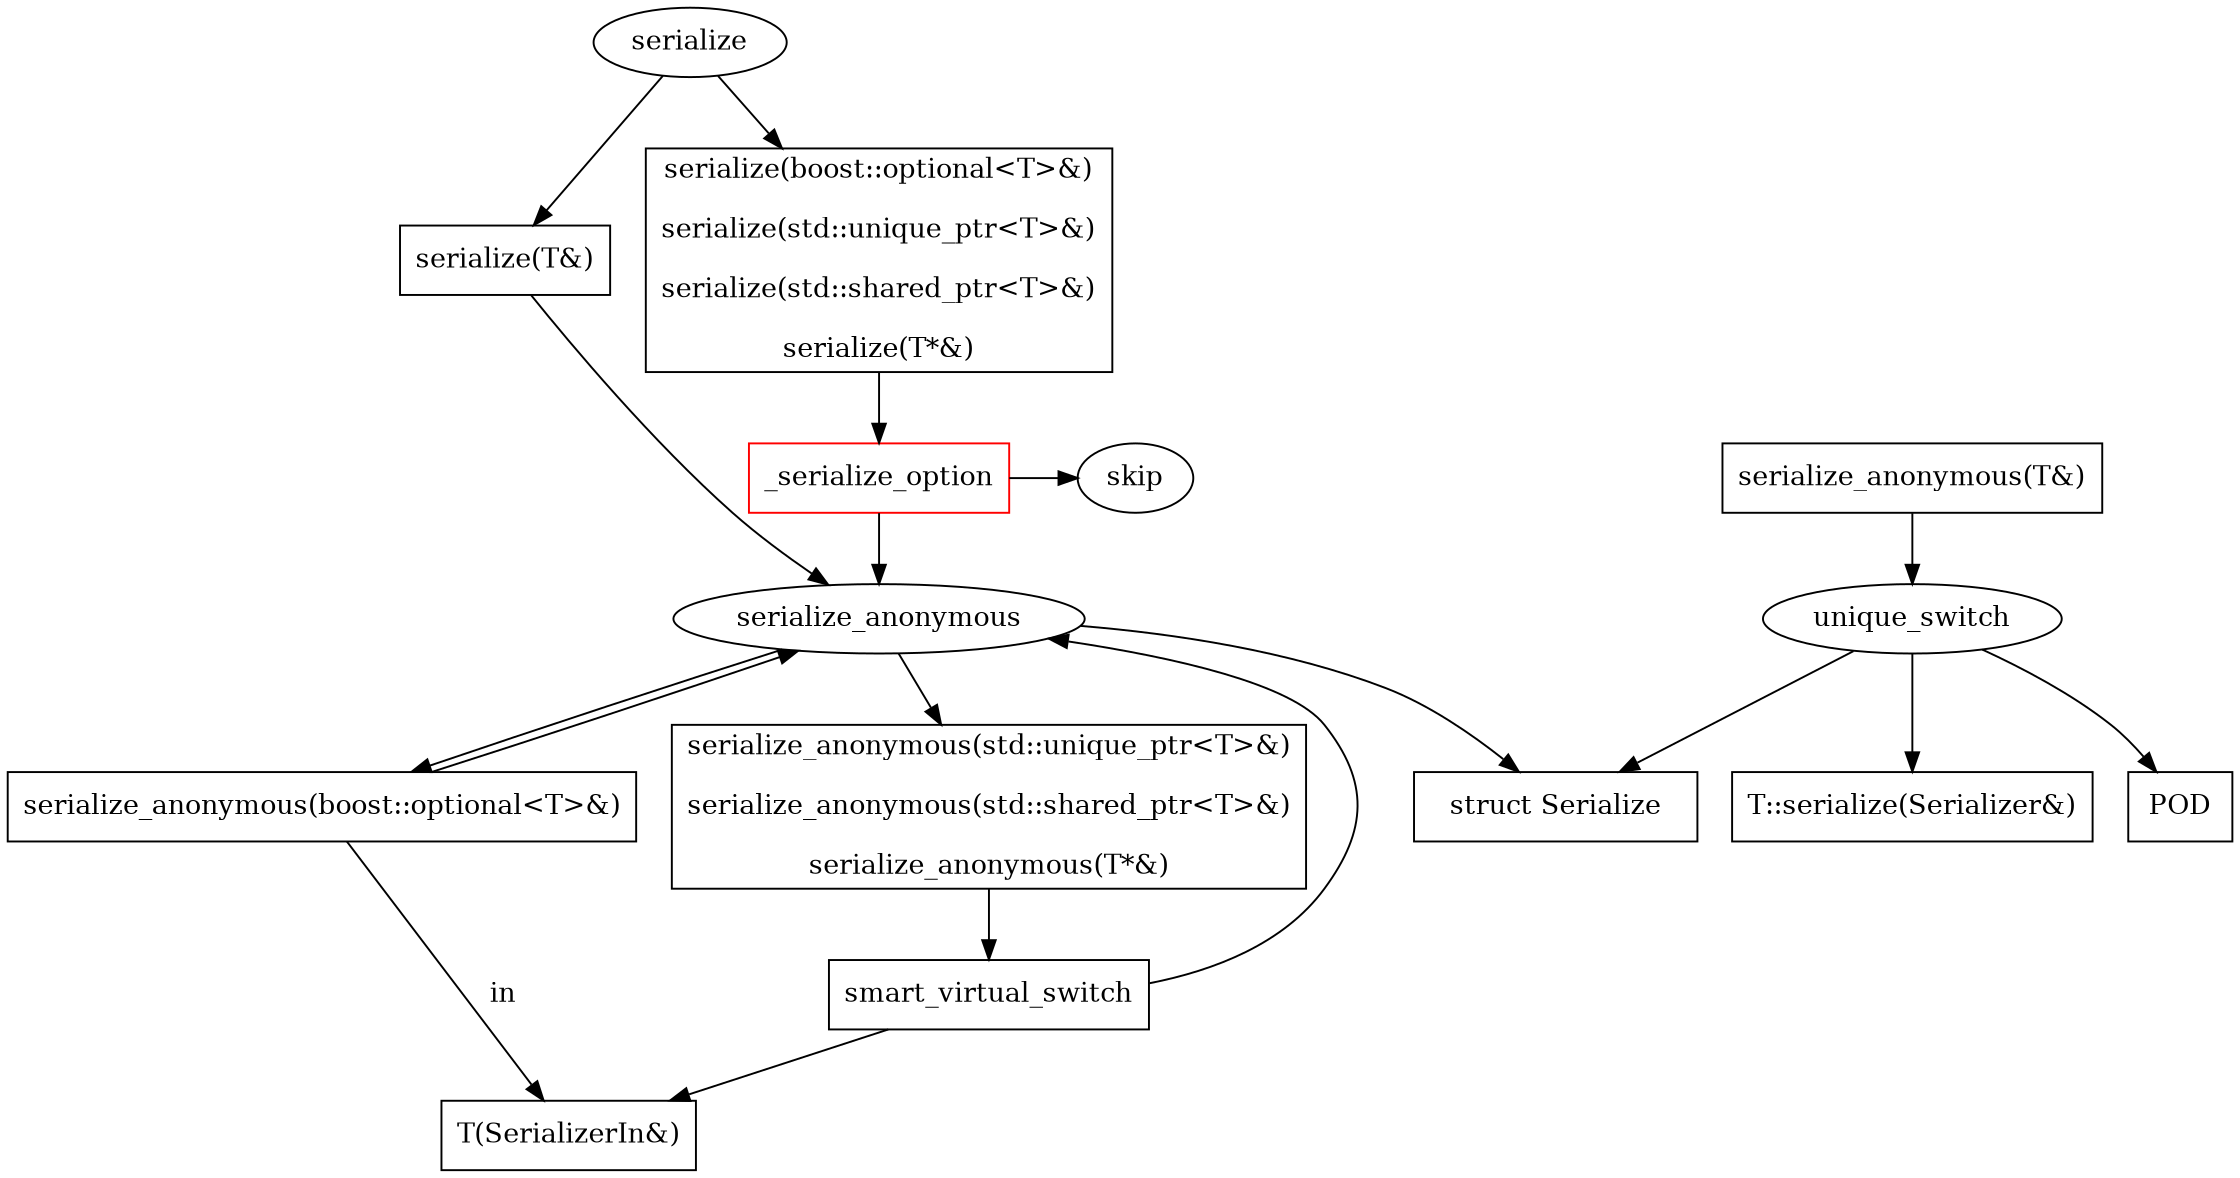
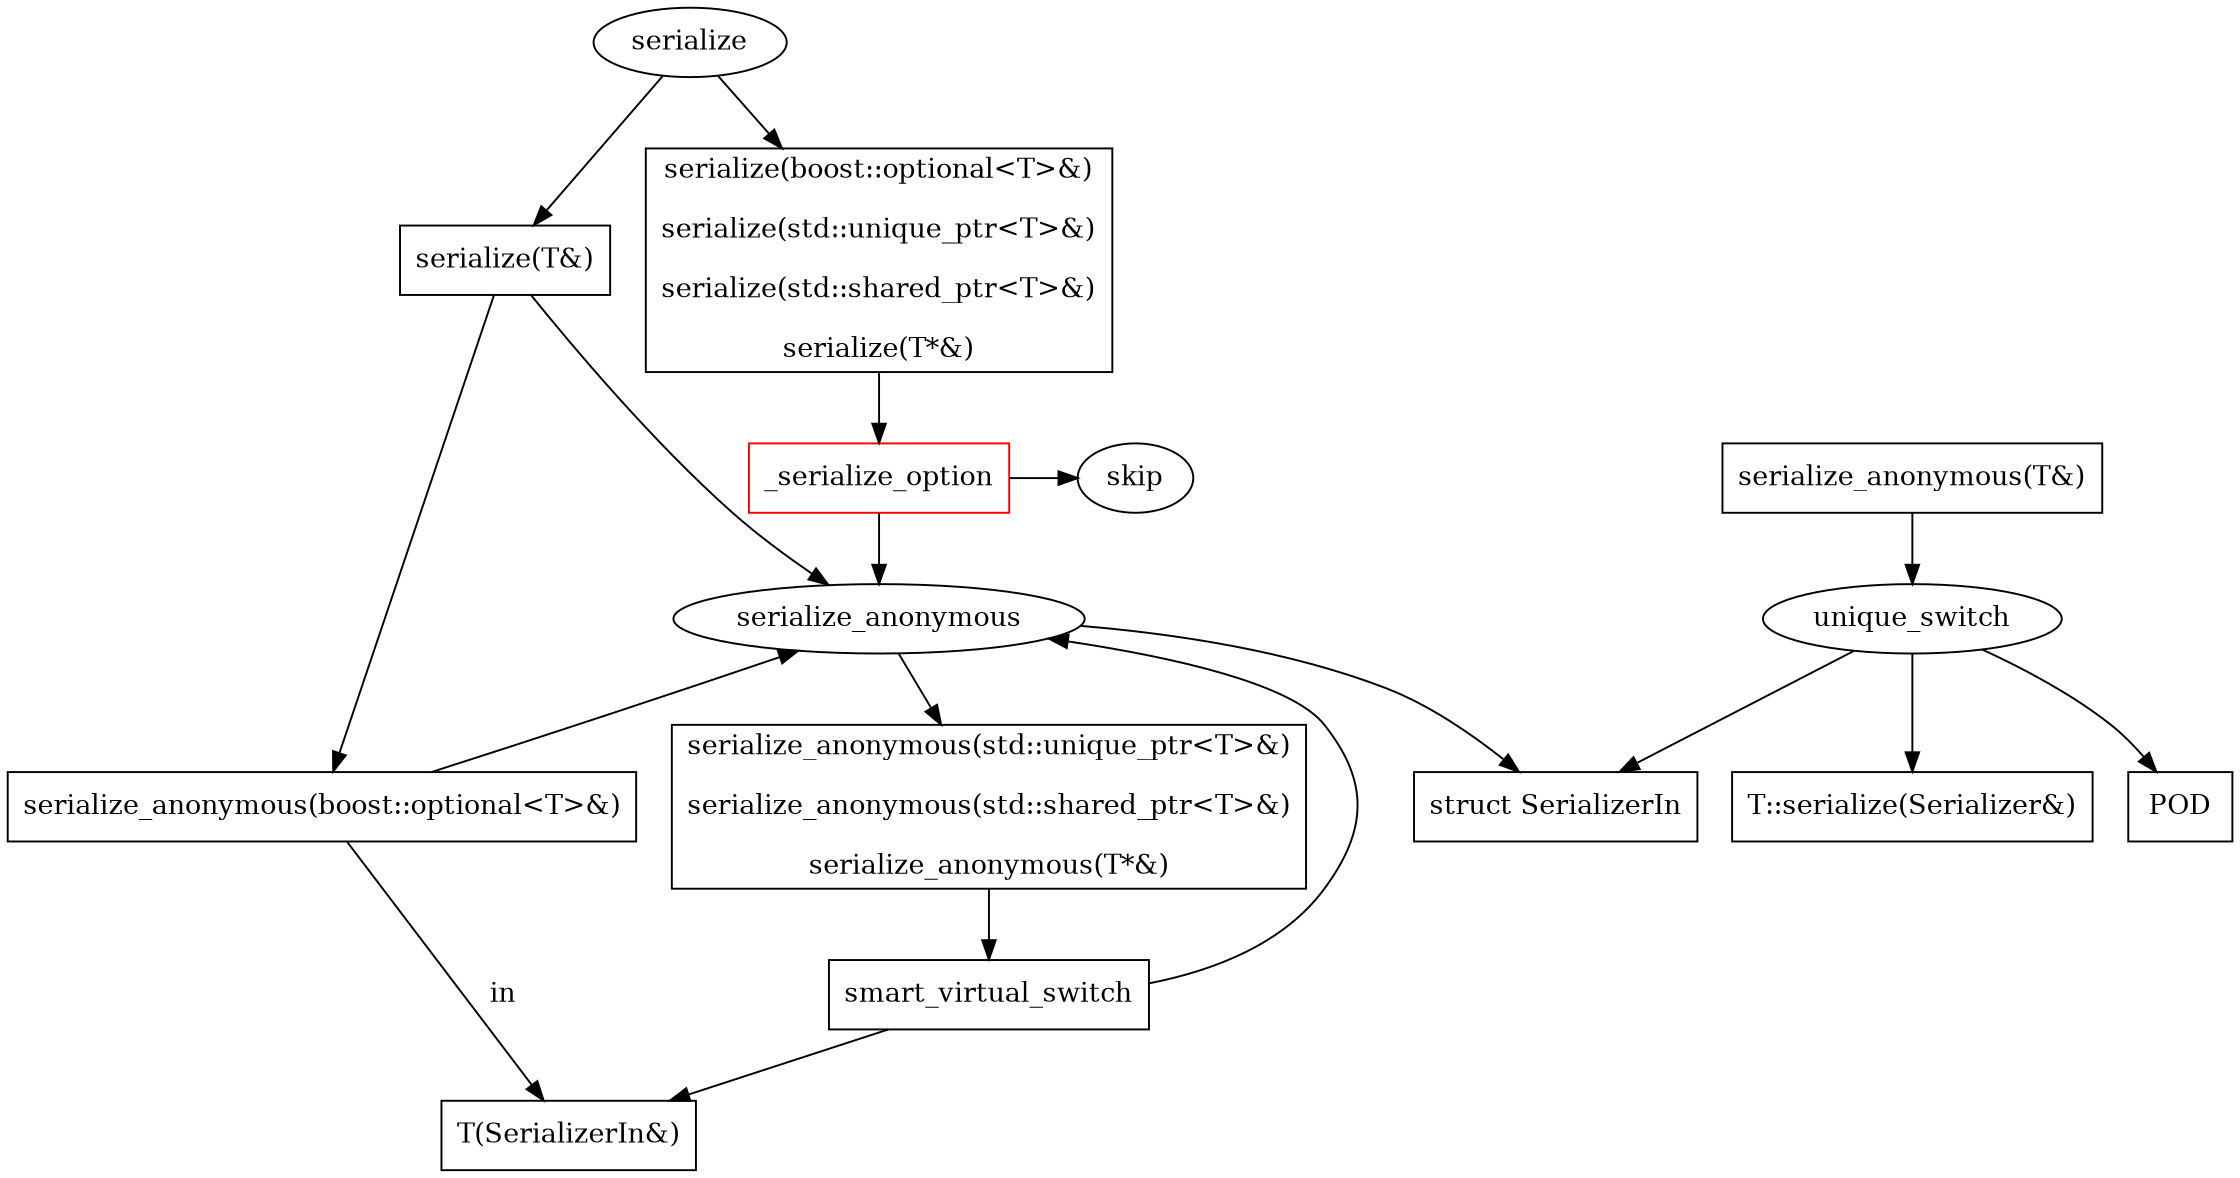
(606, 707) -> (417, 524)
(1556, 807) -> (1556, 807)
